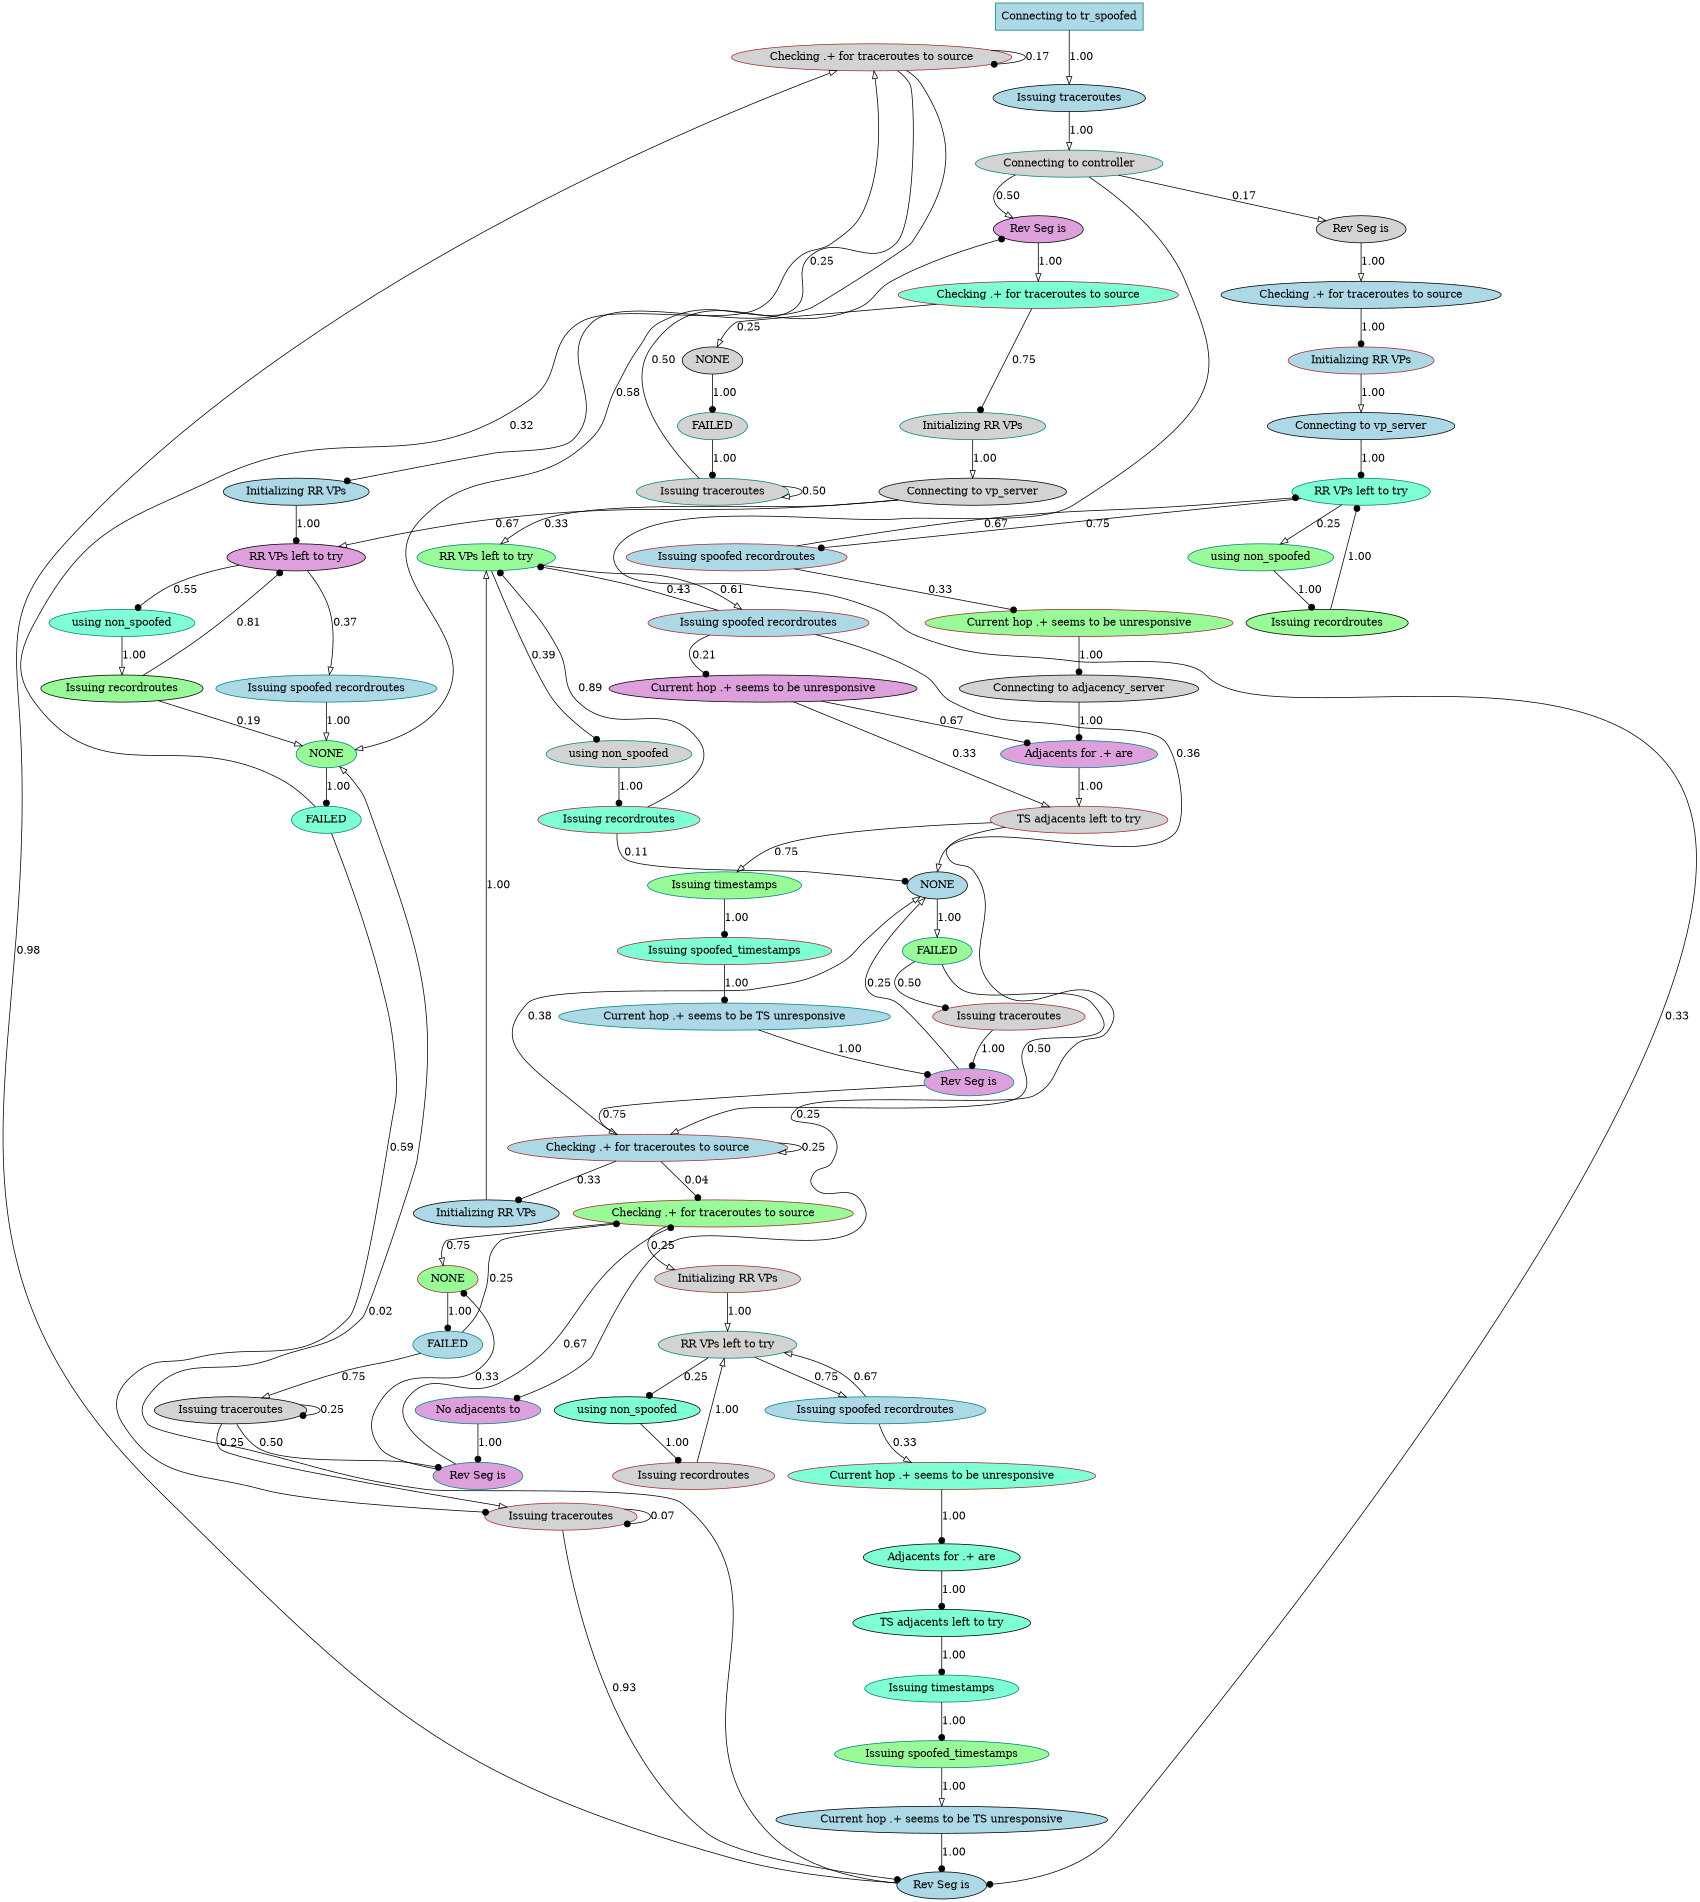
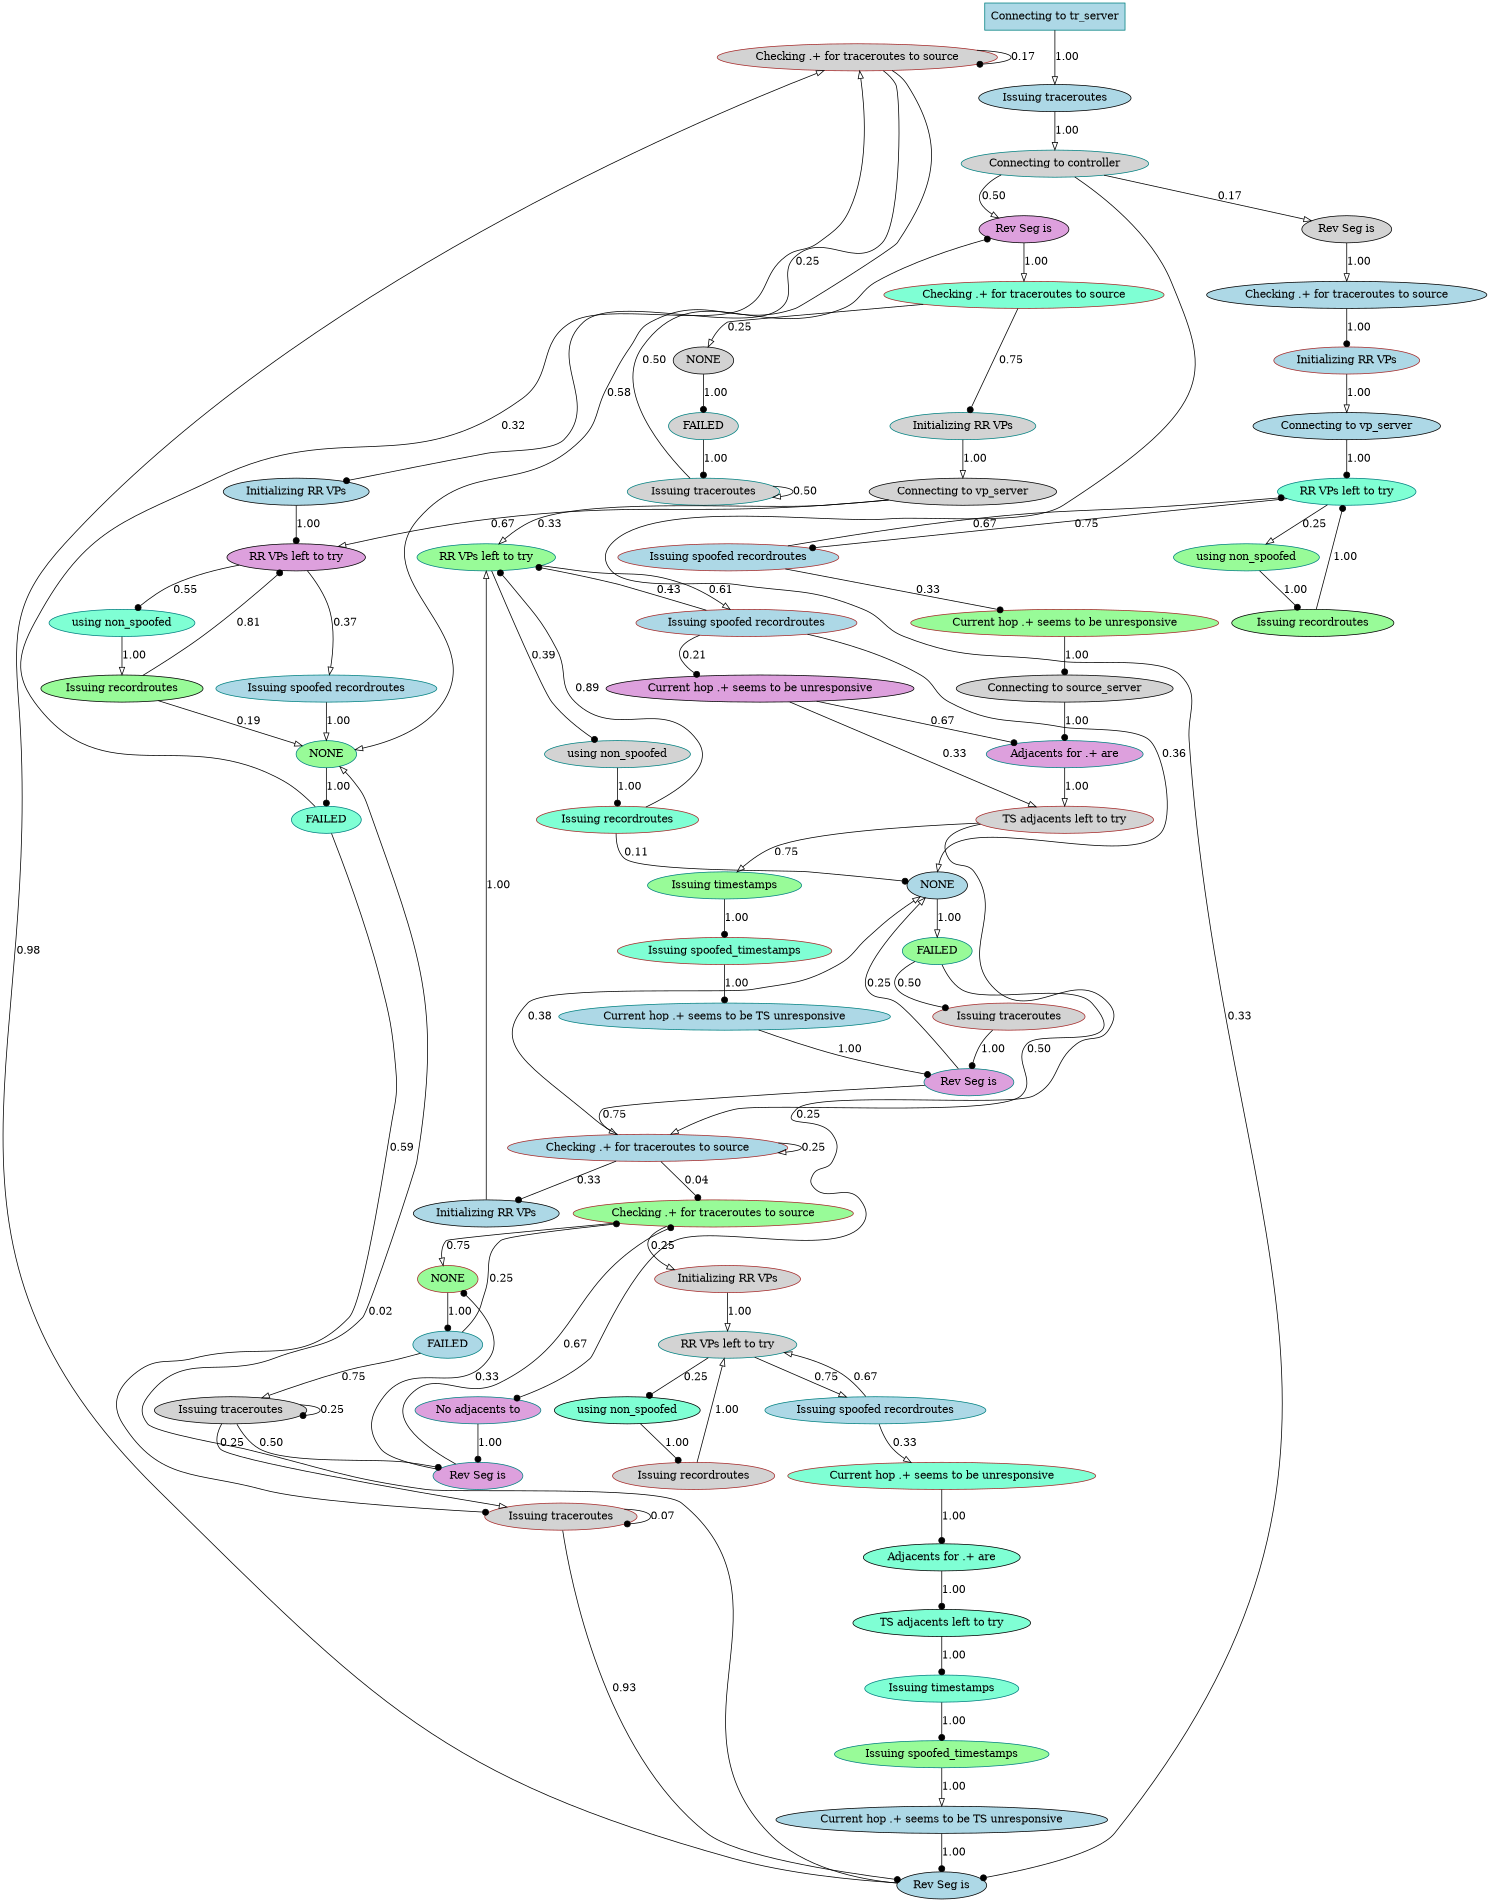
(1069, 17) -> (1055, 17)
(1079, 689) -> (1065, 689)
